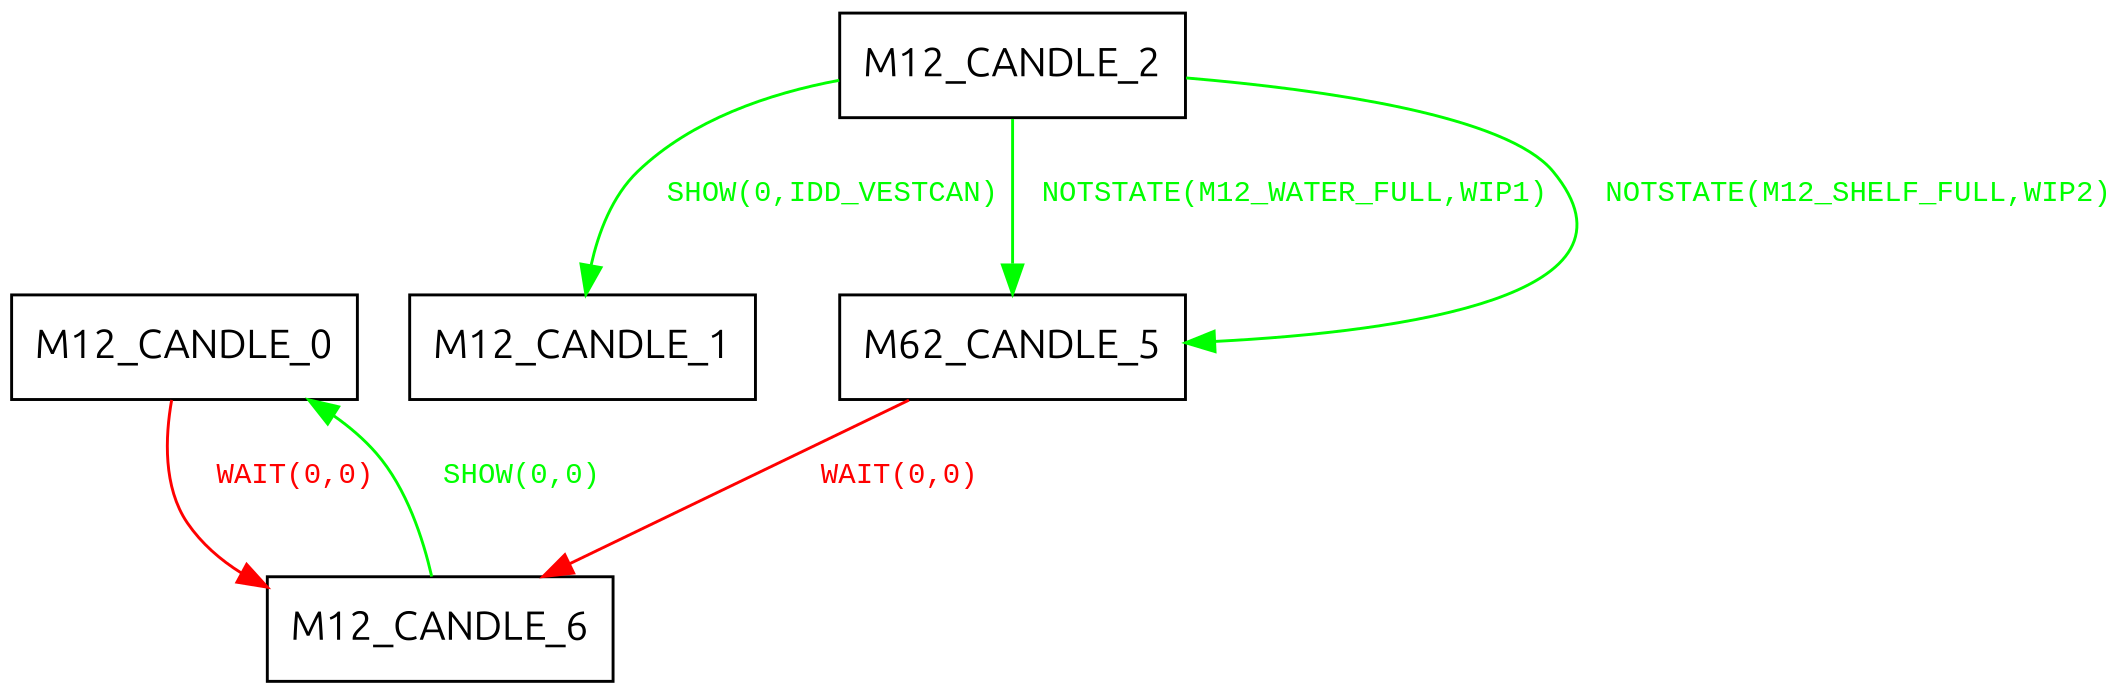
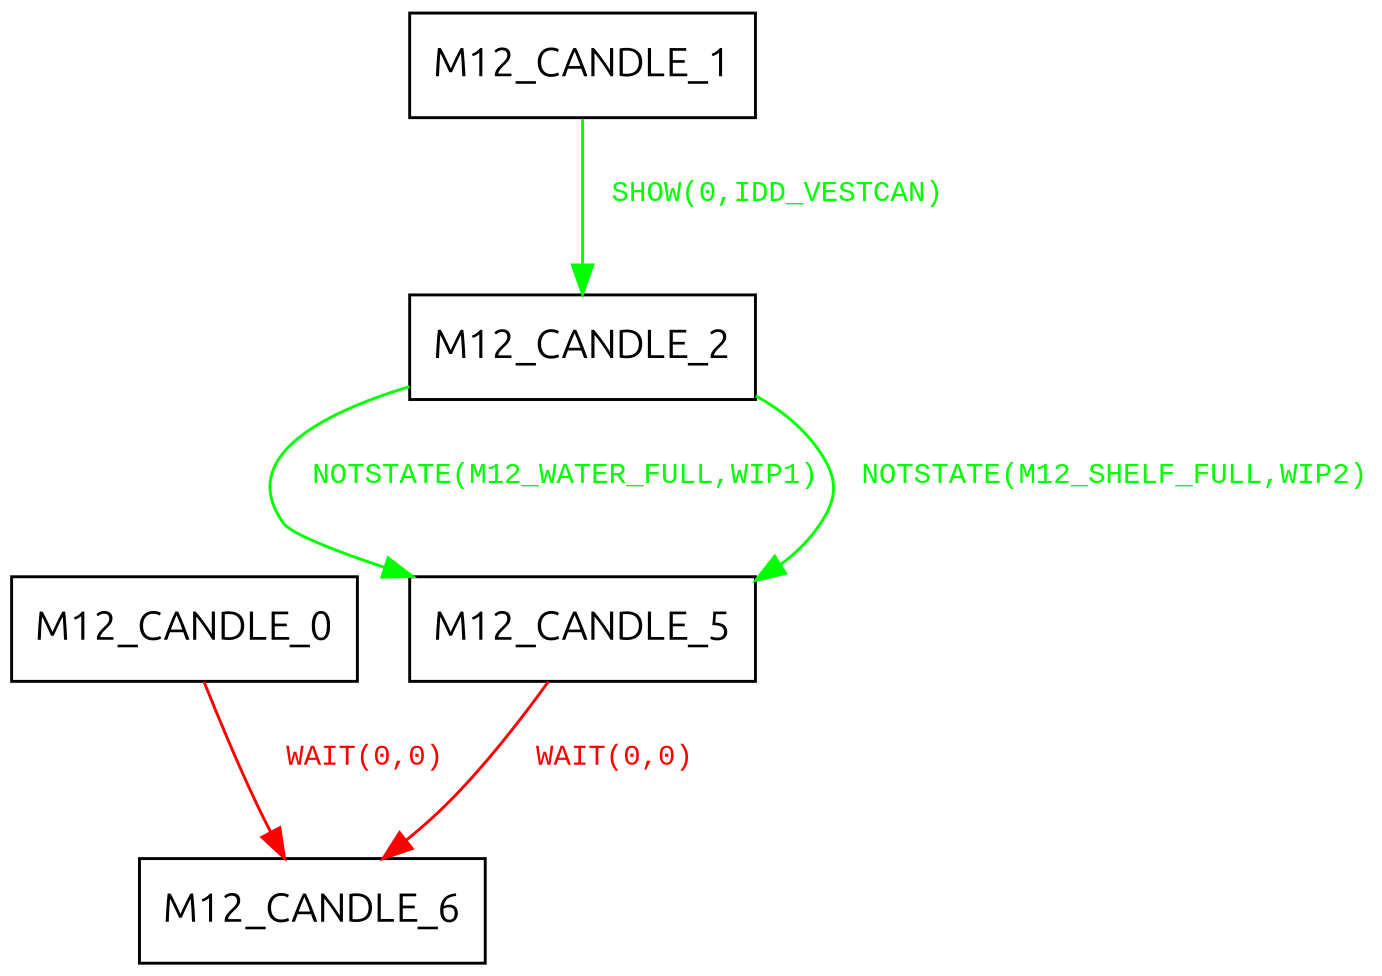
(684, 136) -> (583, 191)
(1013, 347) -> (583, 629)
(399, 486) -> none
